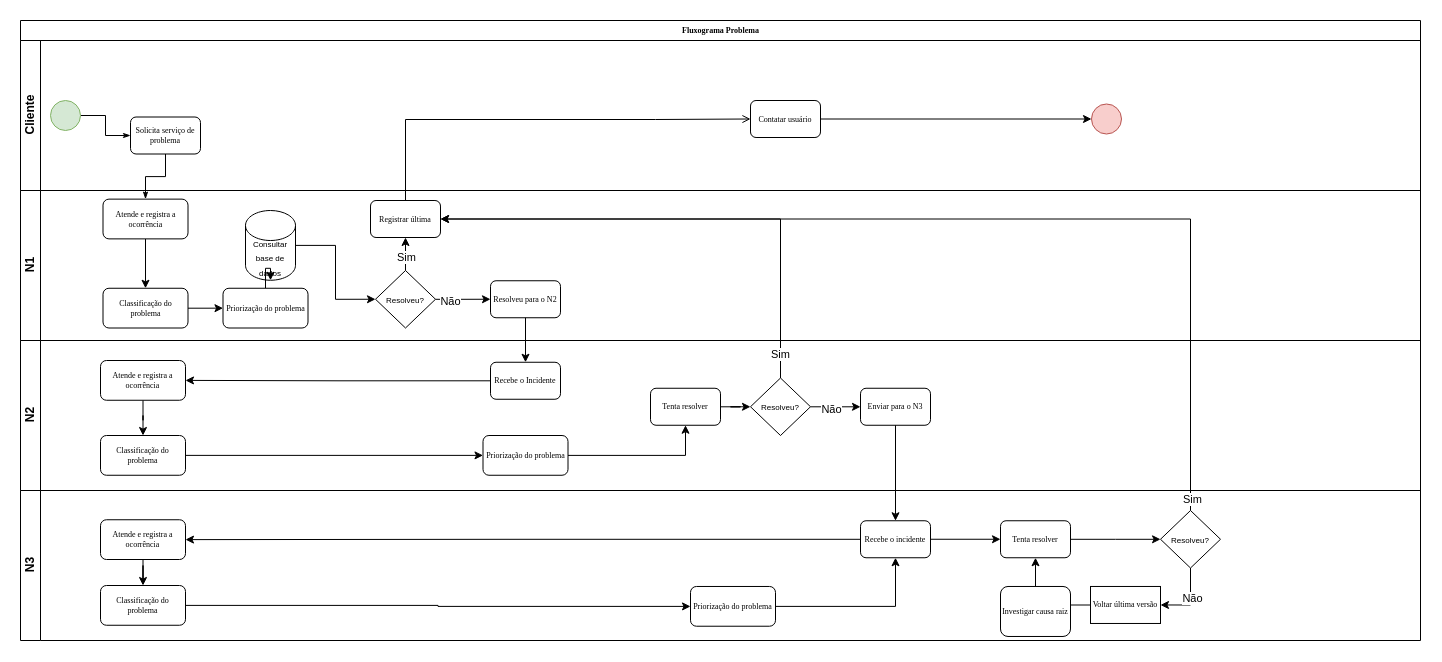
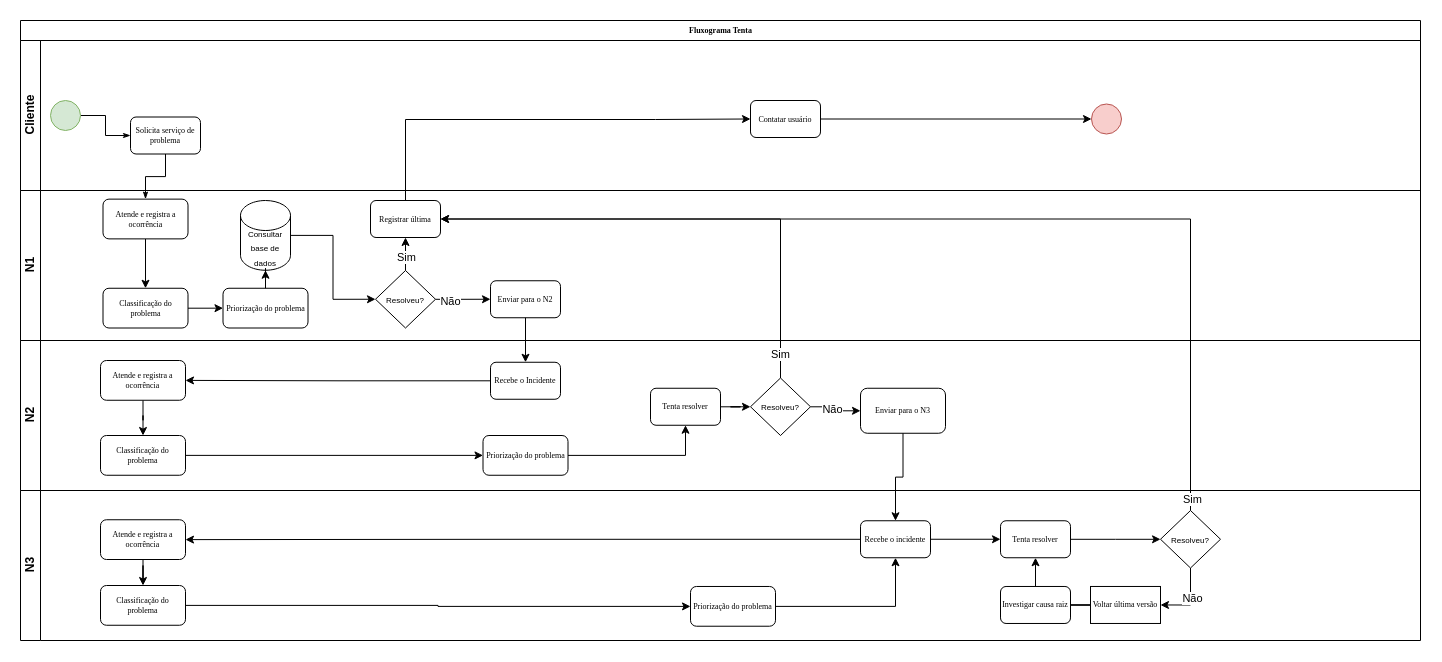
(721, 31) -> (721, 31)
(743, 119) -> (742, 119)
(271, 245) -> (266, 235)
(526, 300) -> (526, 300)
(896, 407) -> (903, 411)
(1036, 611) -> (1036, 605)
